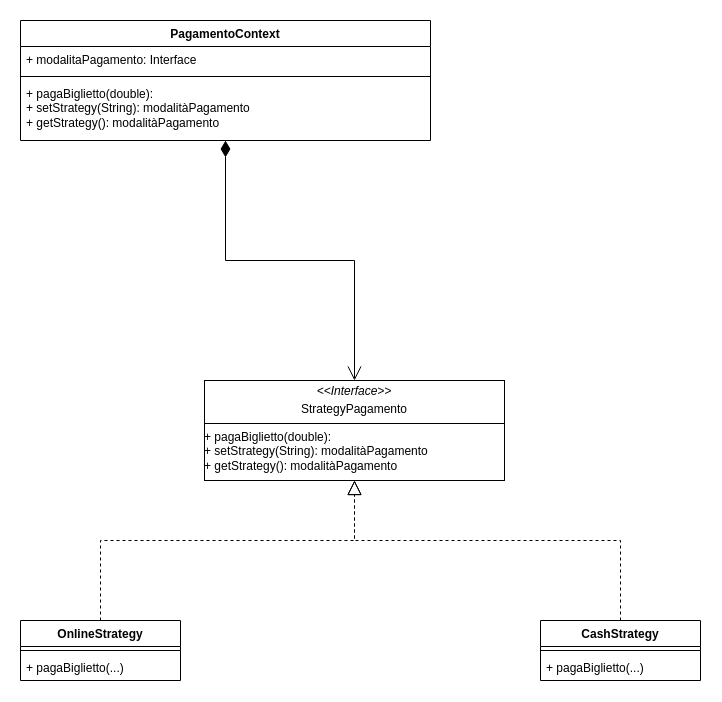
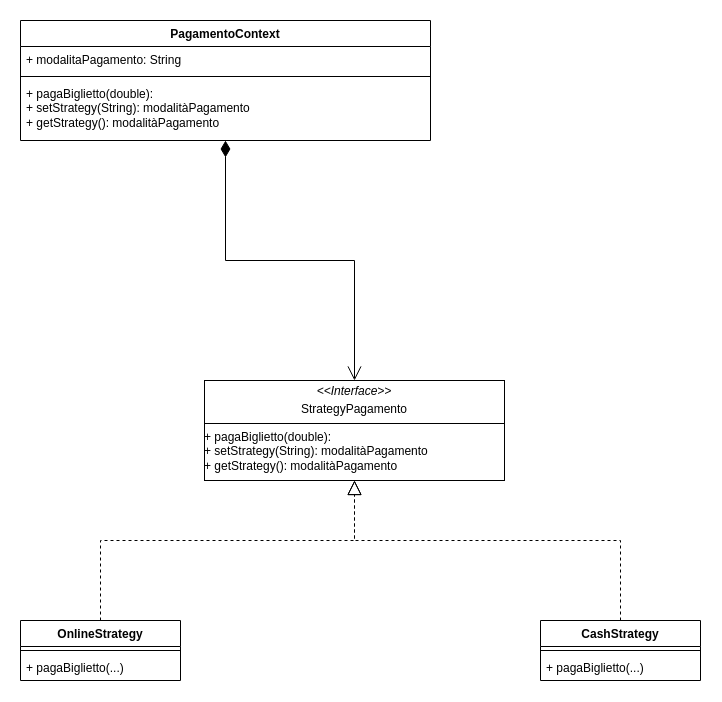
(120, 61) -> (108, 61)
